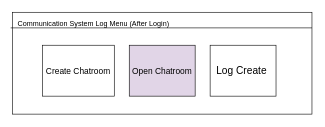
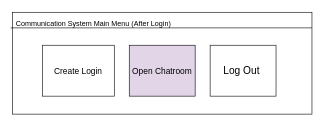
(94, 24) -> (94, 24)
(78, 71) -> (78, 71)
(243, 71) -> (243, 71)
